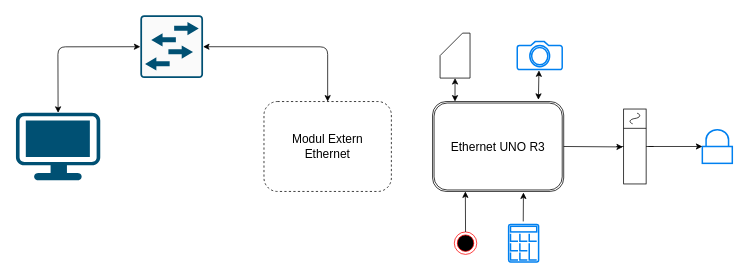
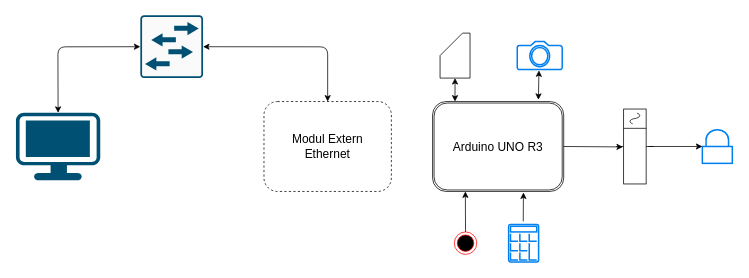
(498, 147) -> (498, 147)
